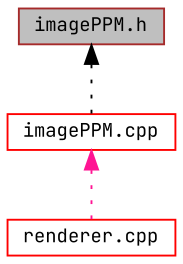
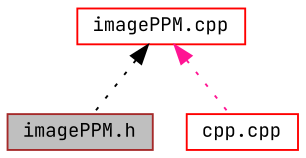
(91, 89) -> (115, 87)
(91, 238) -> (242, 132)
